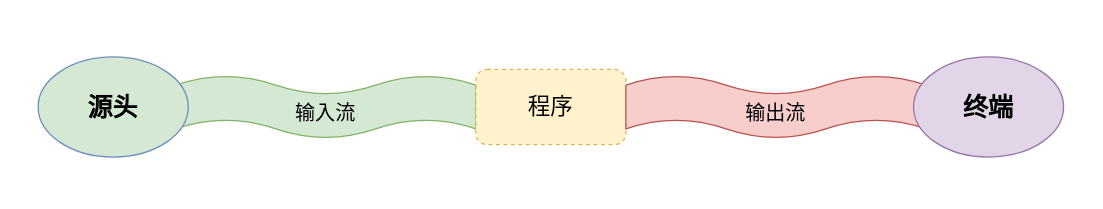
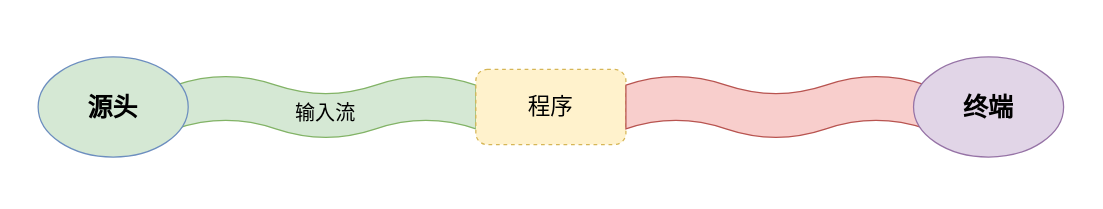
(776, 113) -> none
